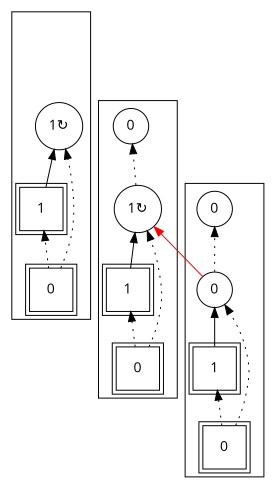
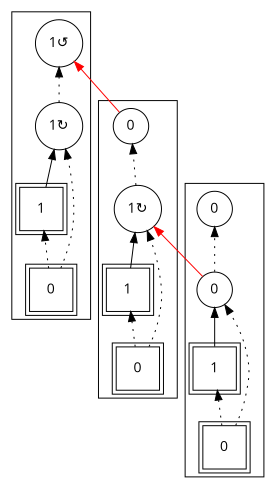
none -> (59, 43)
